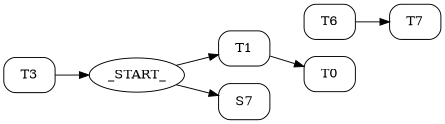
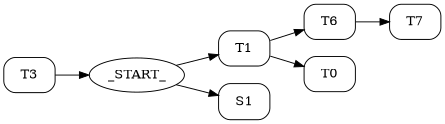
none -> (283, 37)
(244, 102) -> (244, 102)
